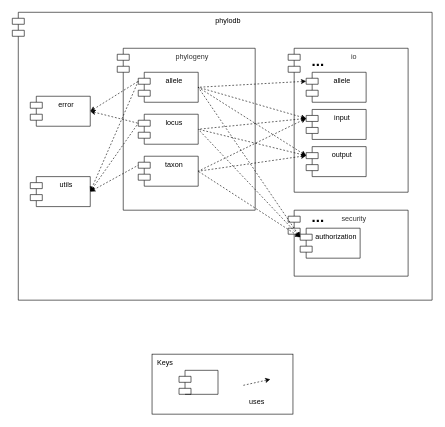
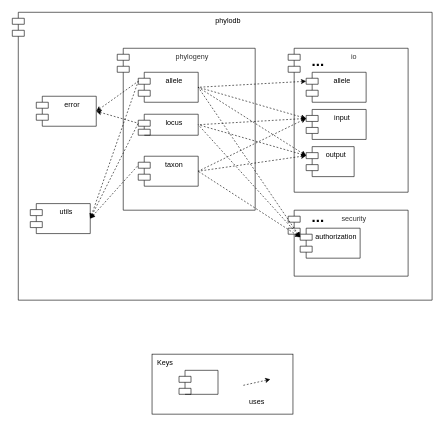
(60, 111) -> (66, 111)
(168, 129) -> (168, 125)
(336, 162) -> (330, 162)
(60, 192) -> (60, 219)
